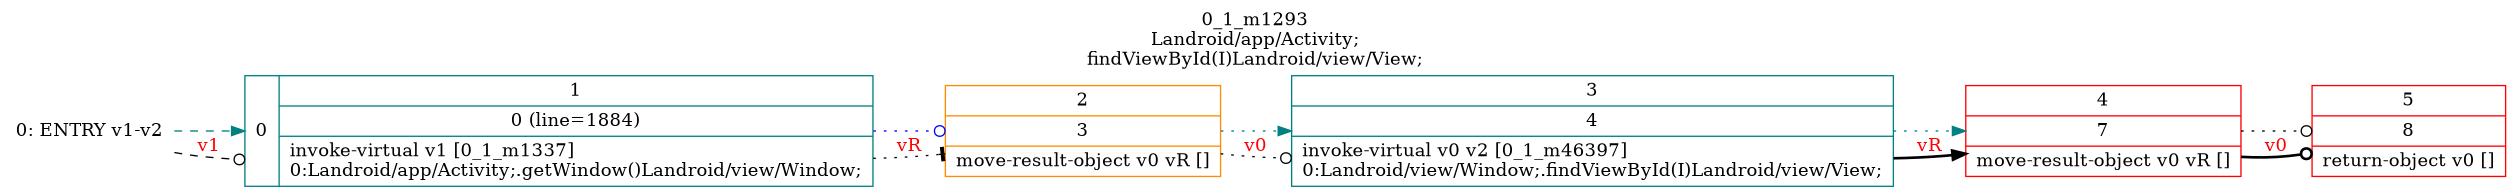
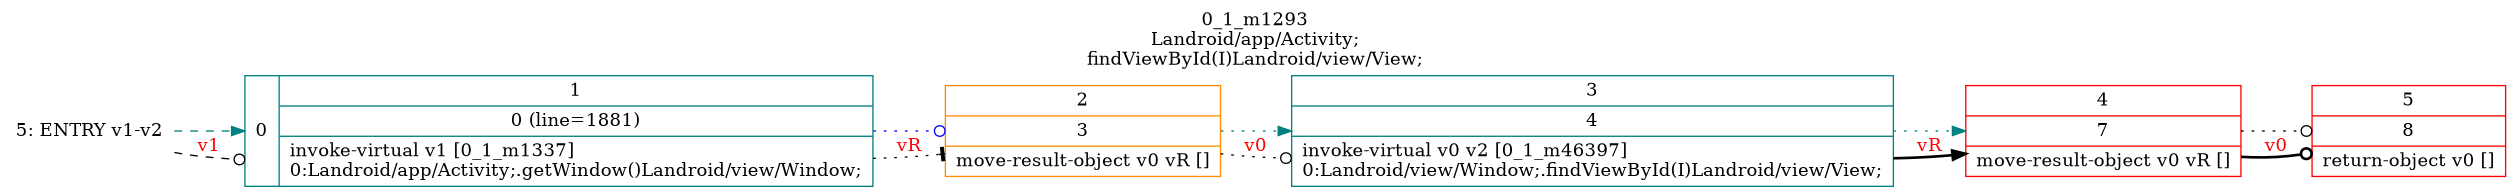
(576, 120) -> (576, 120)
(90, 131) -> (90, 131)
